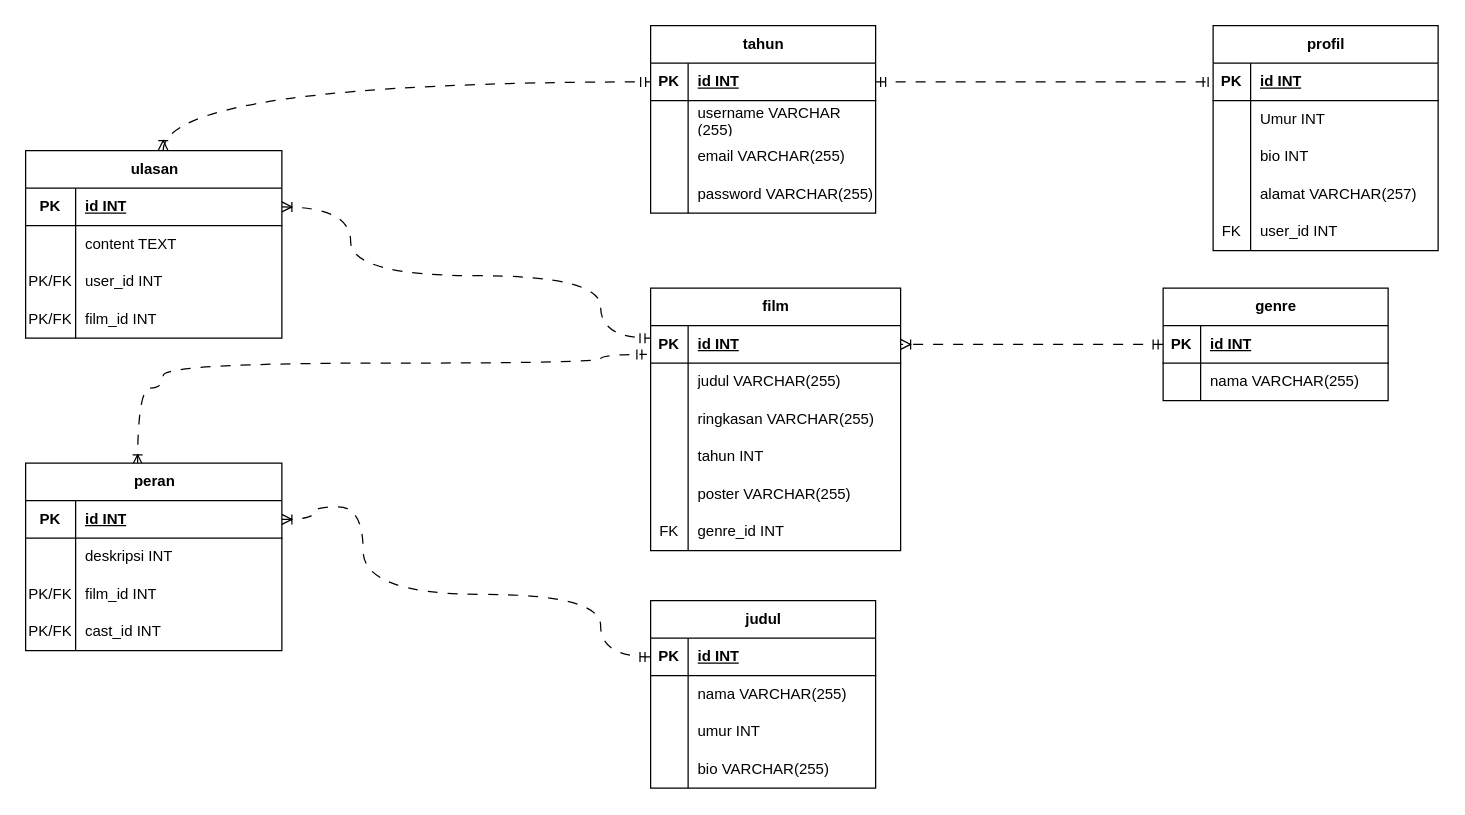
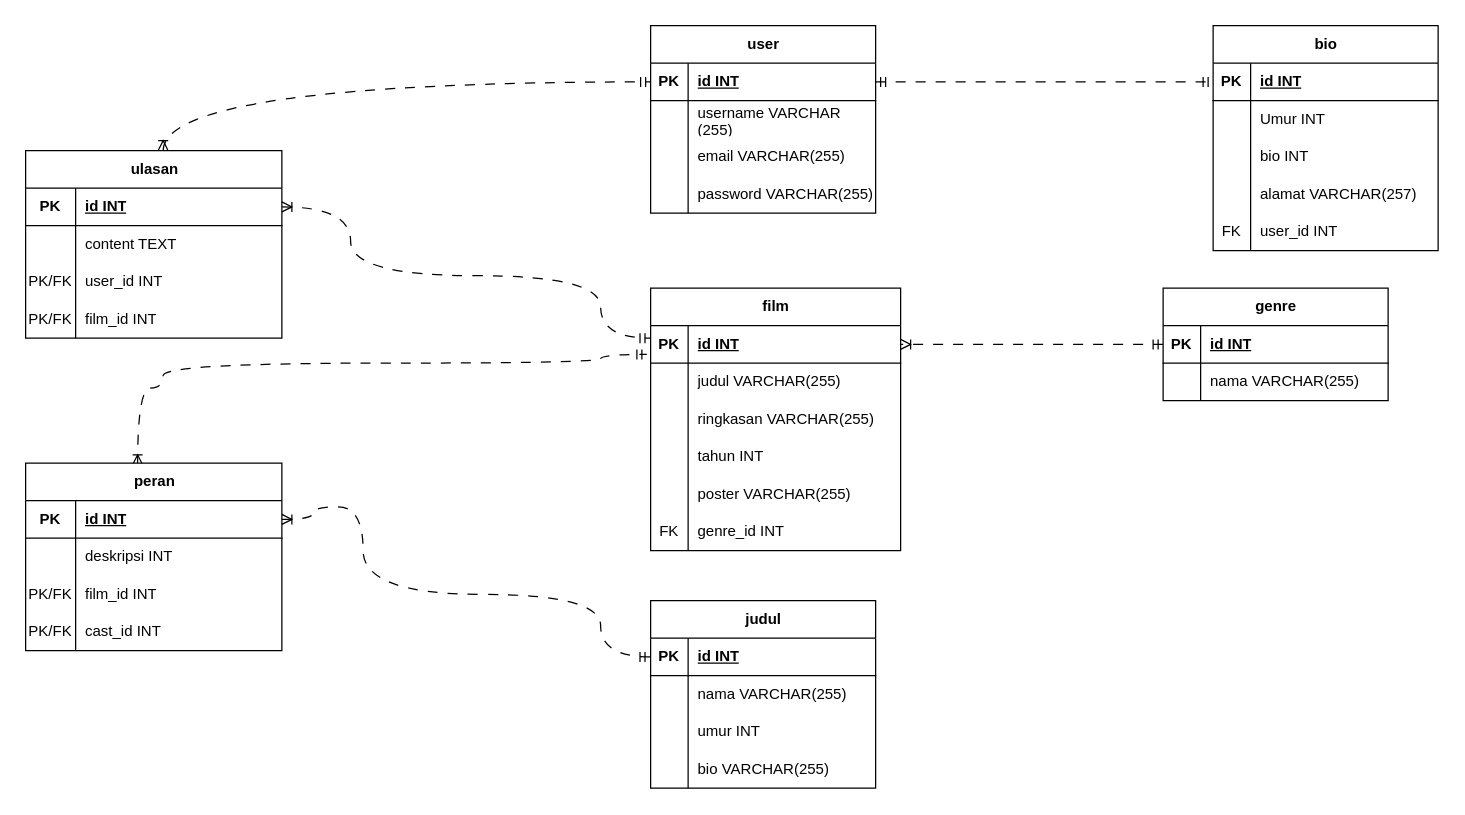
(764, 44) -> (764, 44)
(1326, 44) -> (1326, 44)
